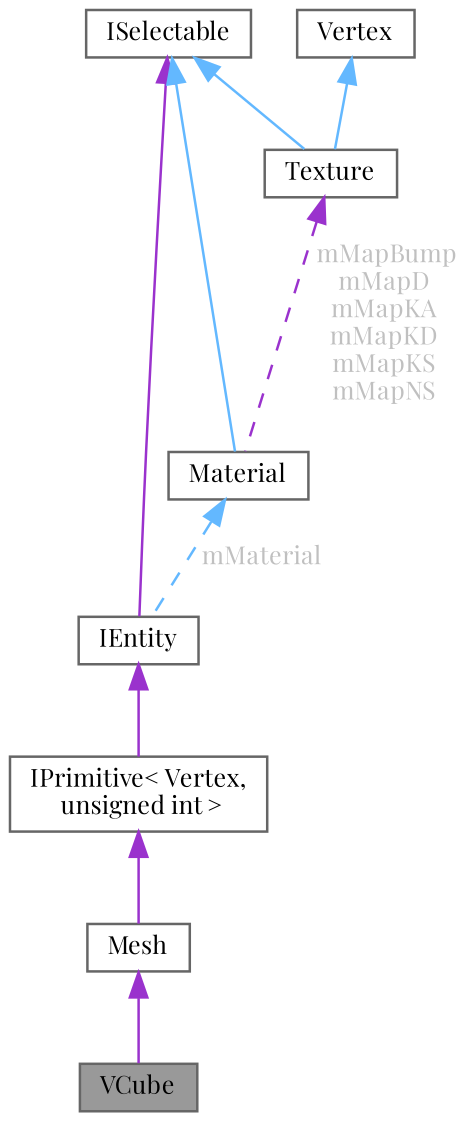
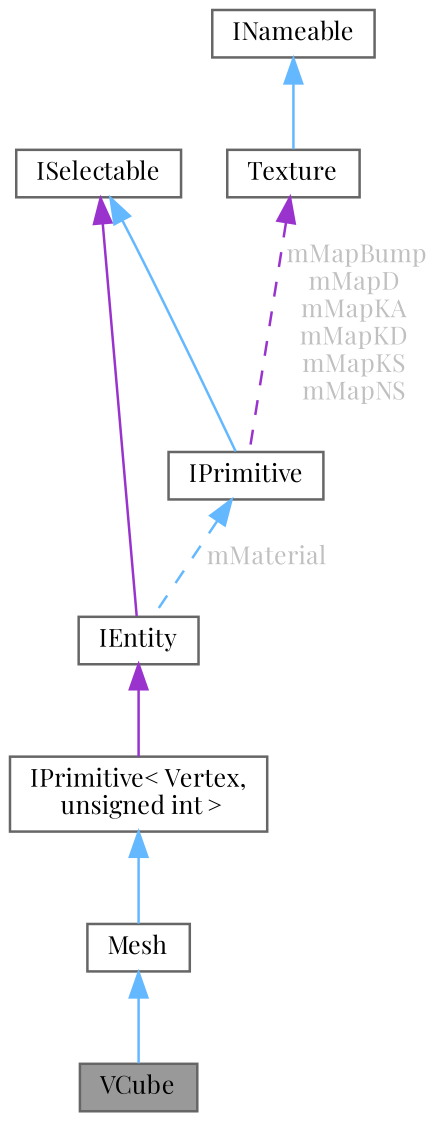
(356, 34) -> (293, 34)
(259, 112) -> none
(238, 476) -> (246, 476)
(139, 890) -> (139, 890)
(139, 1031) -> (139, 1031)
